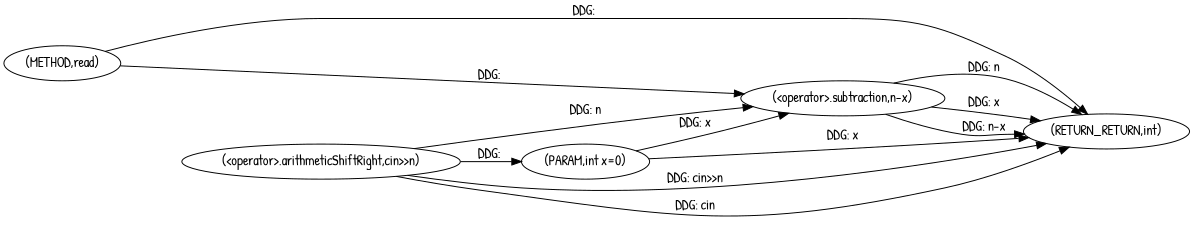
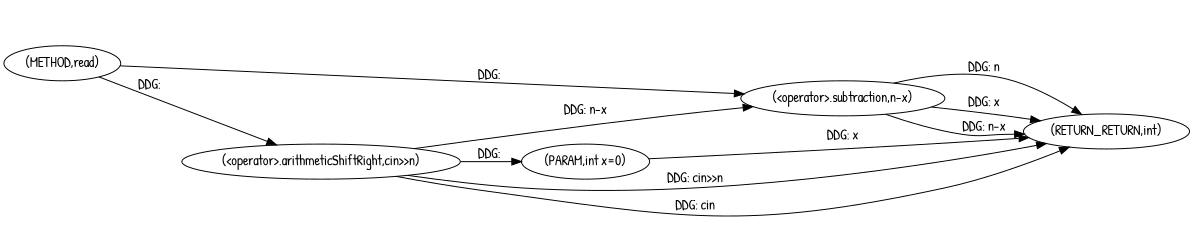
(603, 18) -> (183, 109)
(586, 111) -> (586, 111)
(708, 134) -> none
